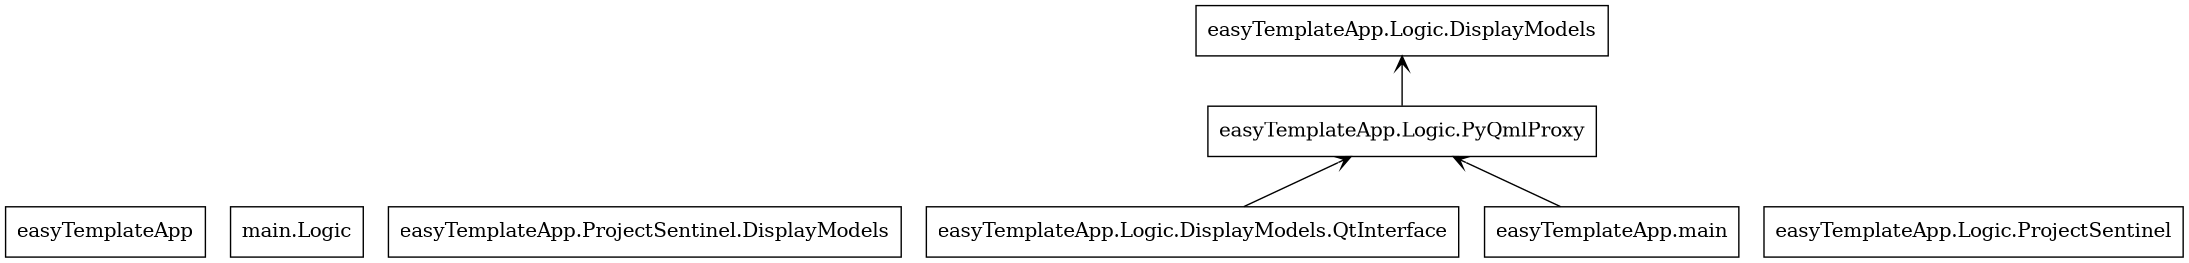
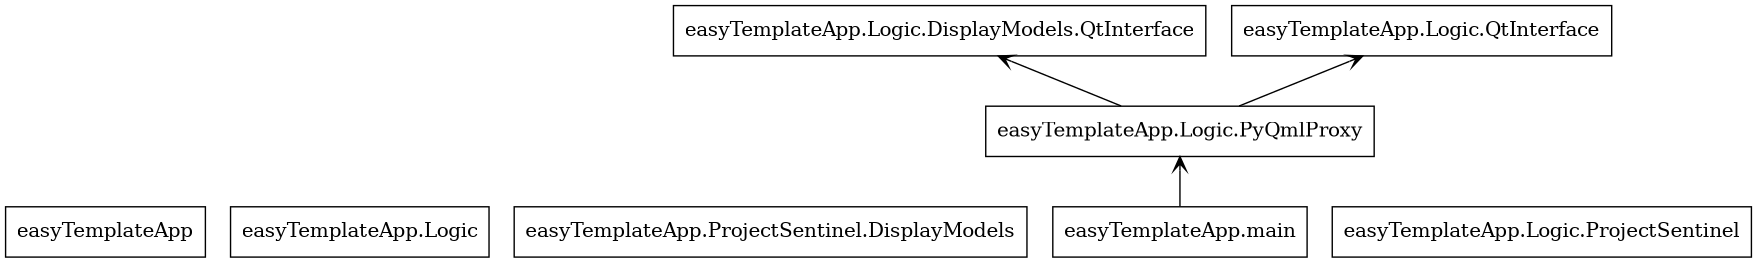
(1402, 31) -> (1422, 31)
(1291, 185) -> (1066, 84)
(297, 232) -> (360, 232)
